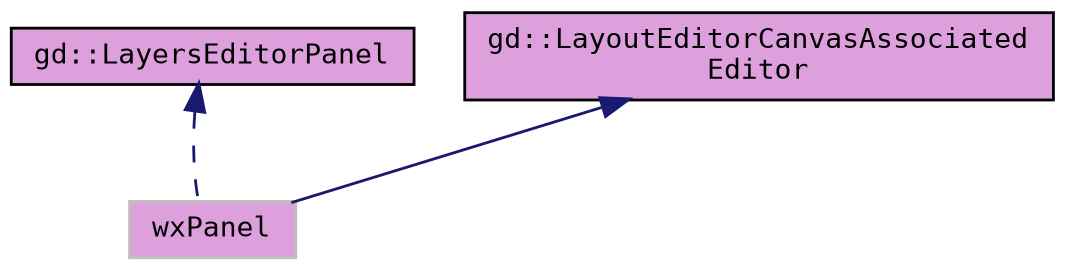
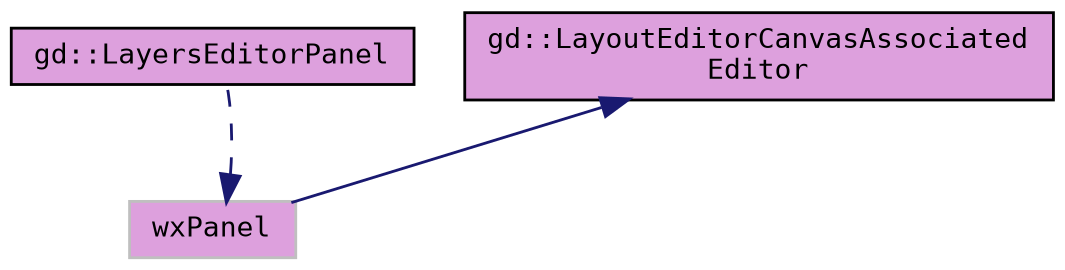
(194, 157) -> (231, 129)
